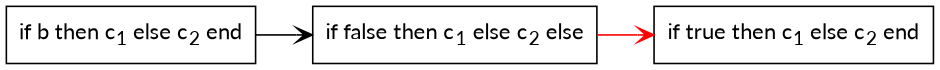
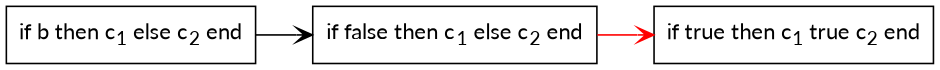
(562, 33) -> (562, 33)
(835, 33) -> (835, 33)
